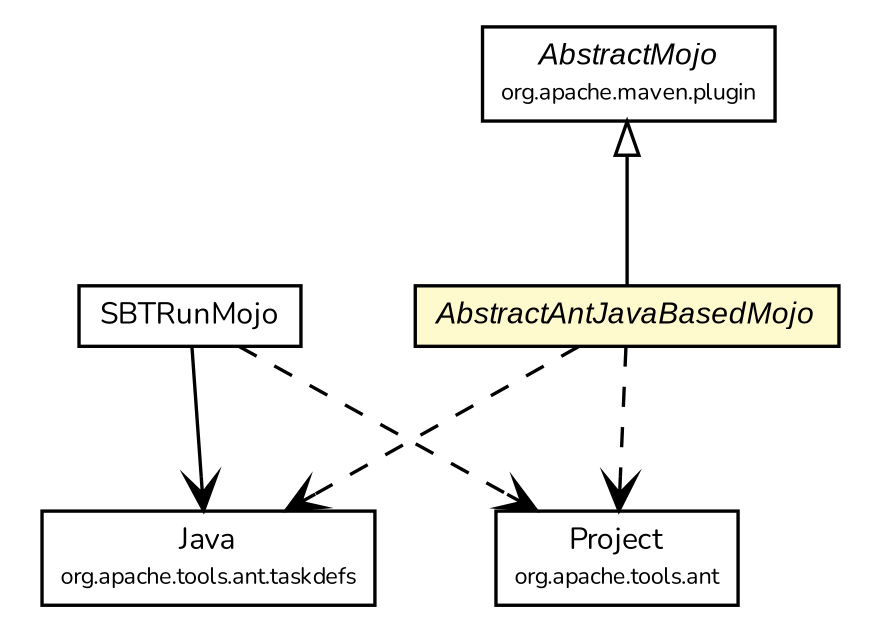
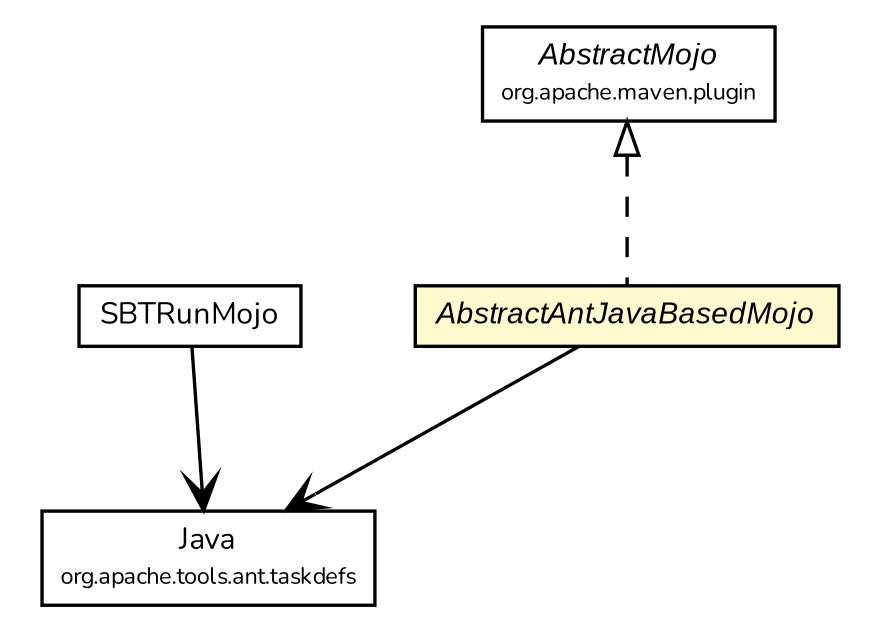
(627, 221) -> (627, 221)
(447, 420) -> (447, 420)
(617, 558) -> none
